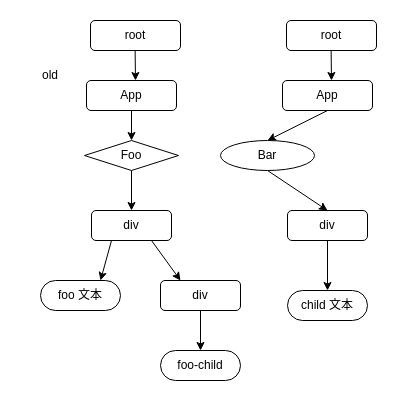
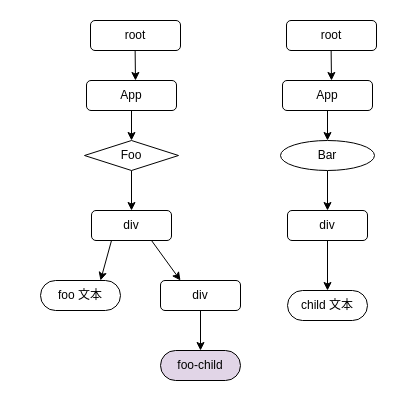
(51, 76) -> none
(268, 156) -> (328, 156)
(201, 366) -> (201, 366)
